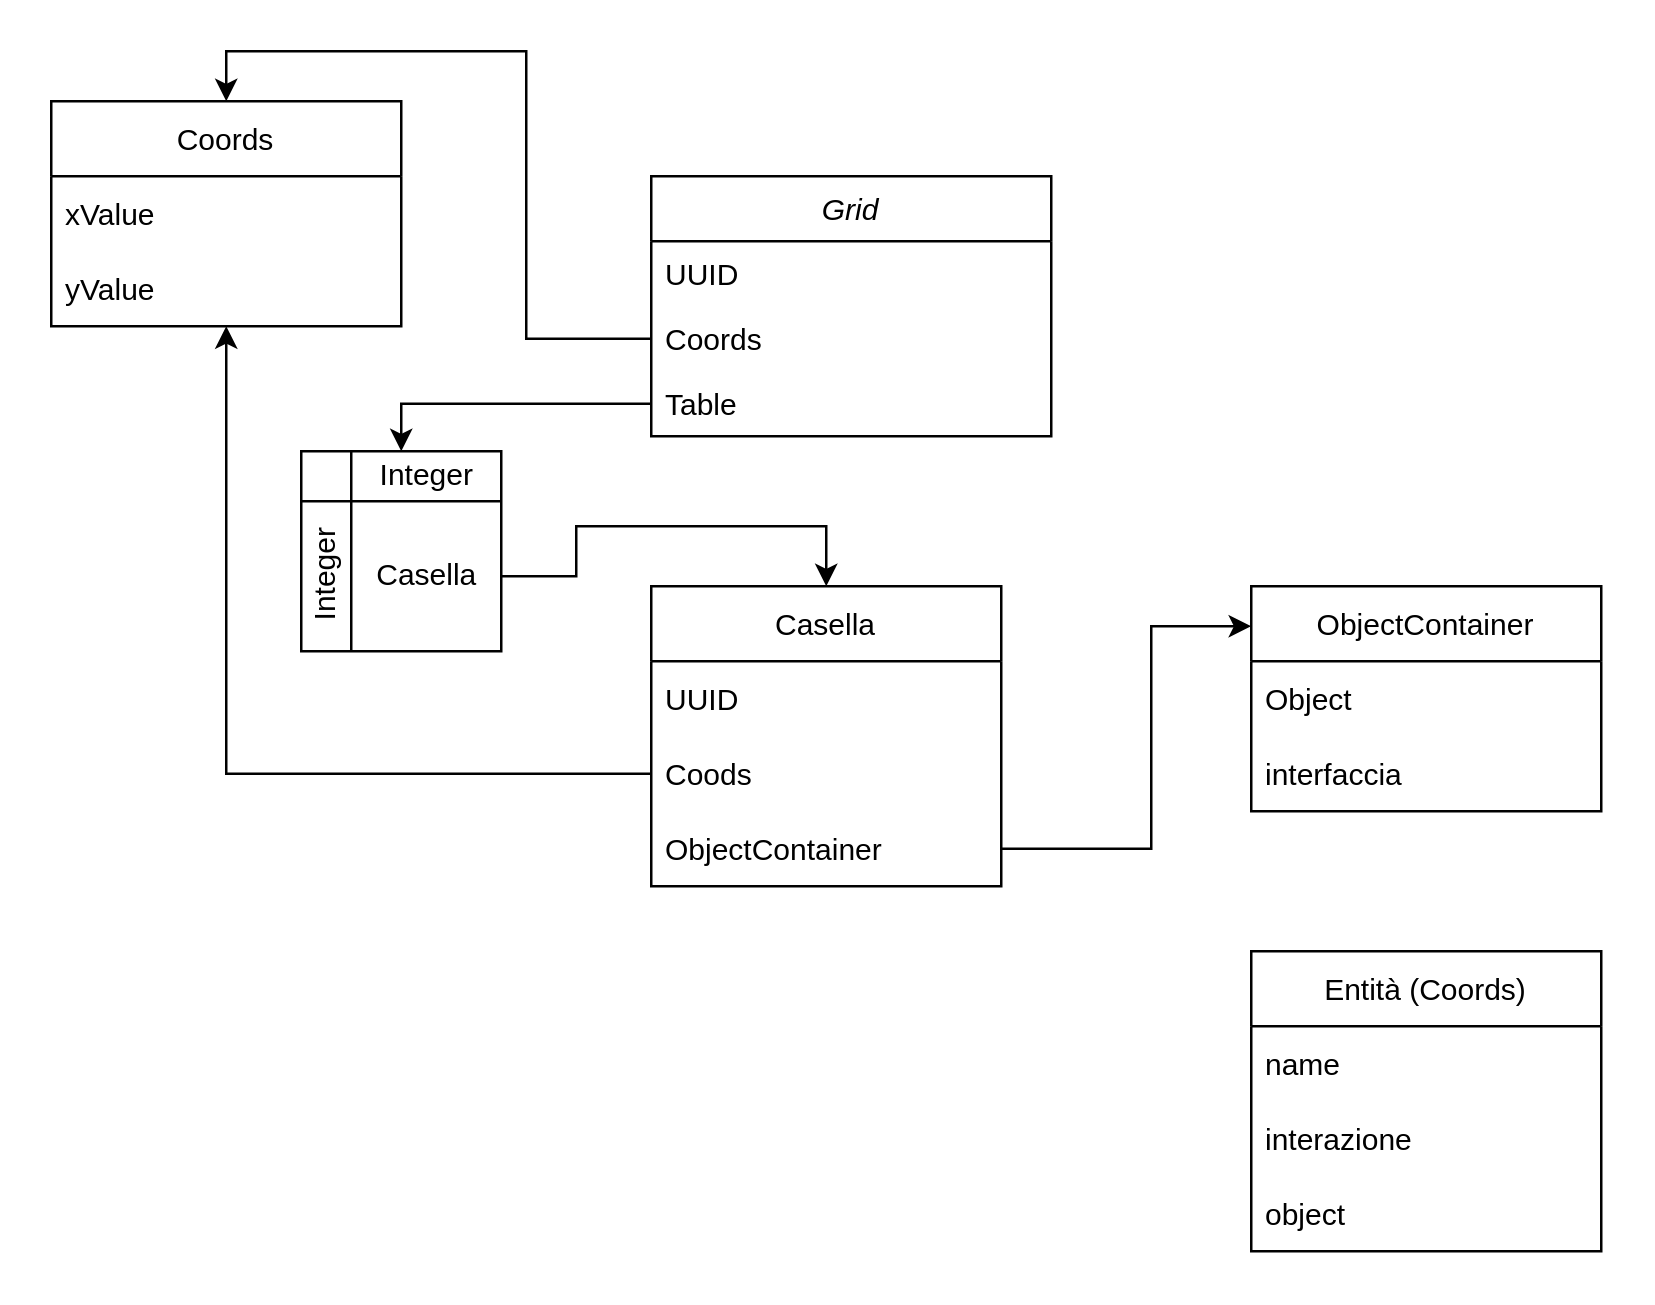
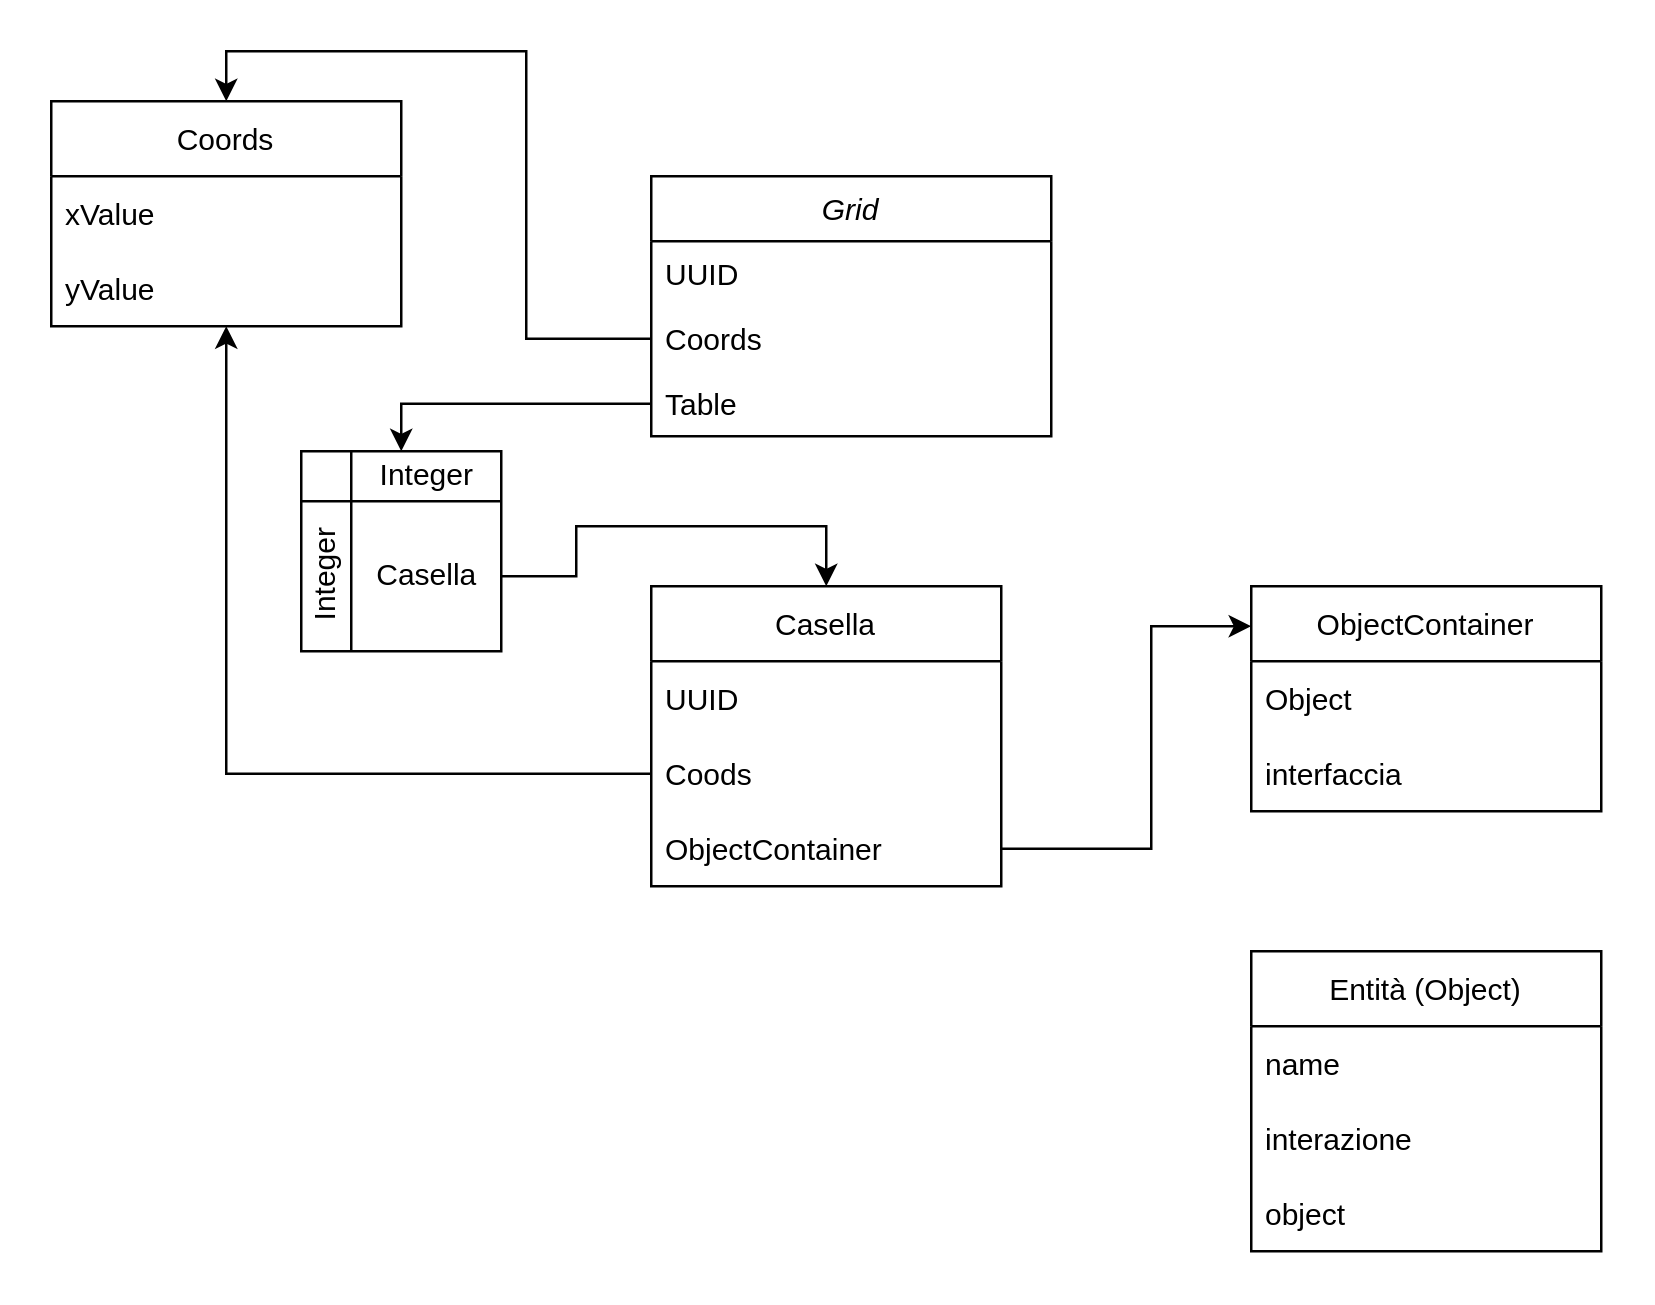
(1425, 990) -> (1425, 990)
